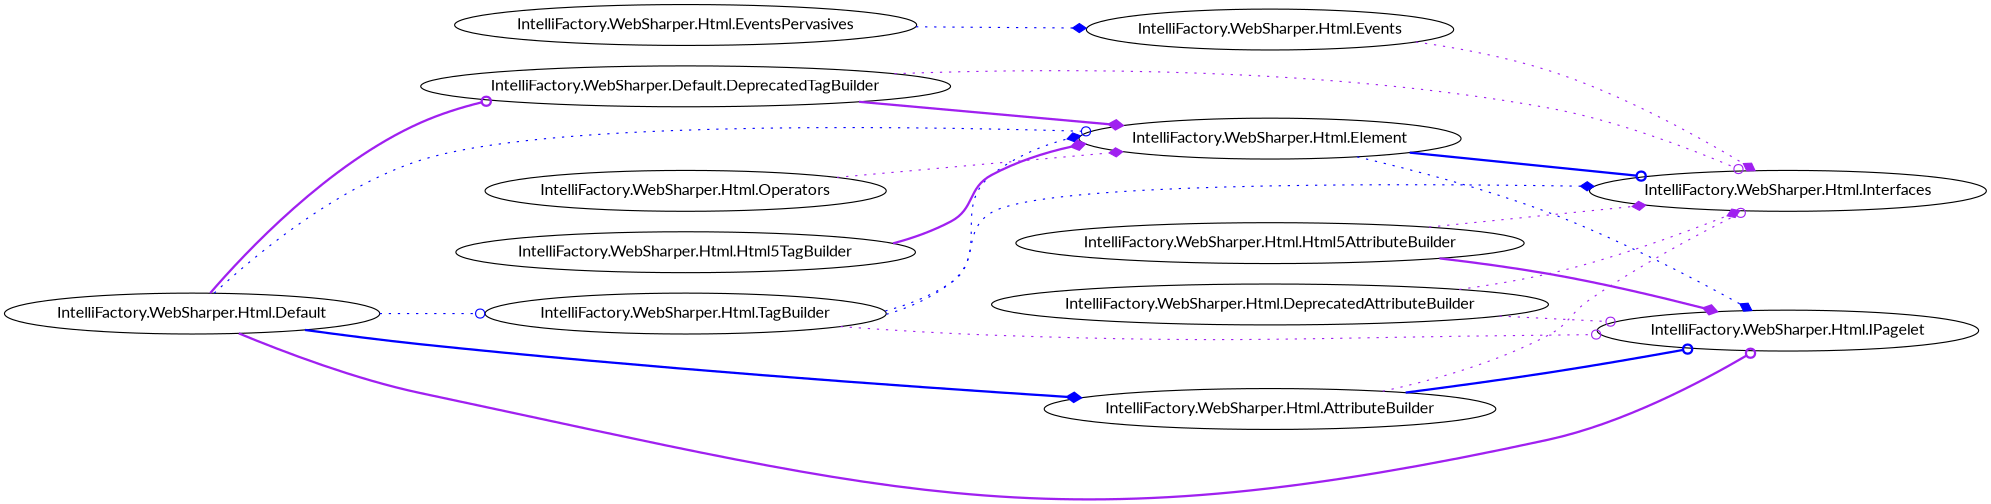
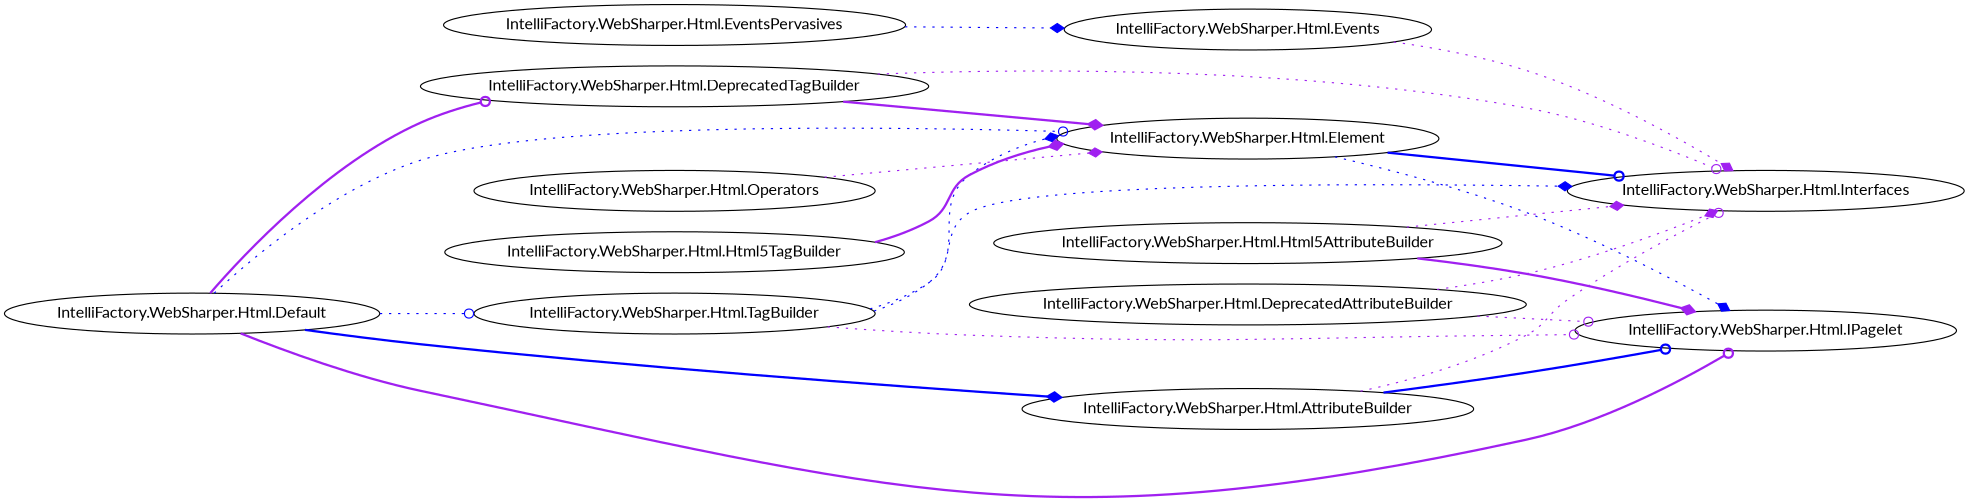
(686, 86) -> (675, 86)
